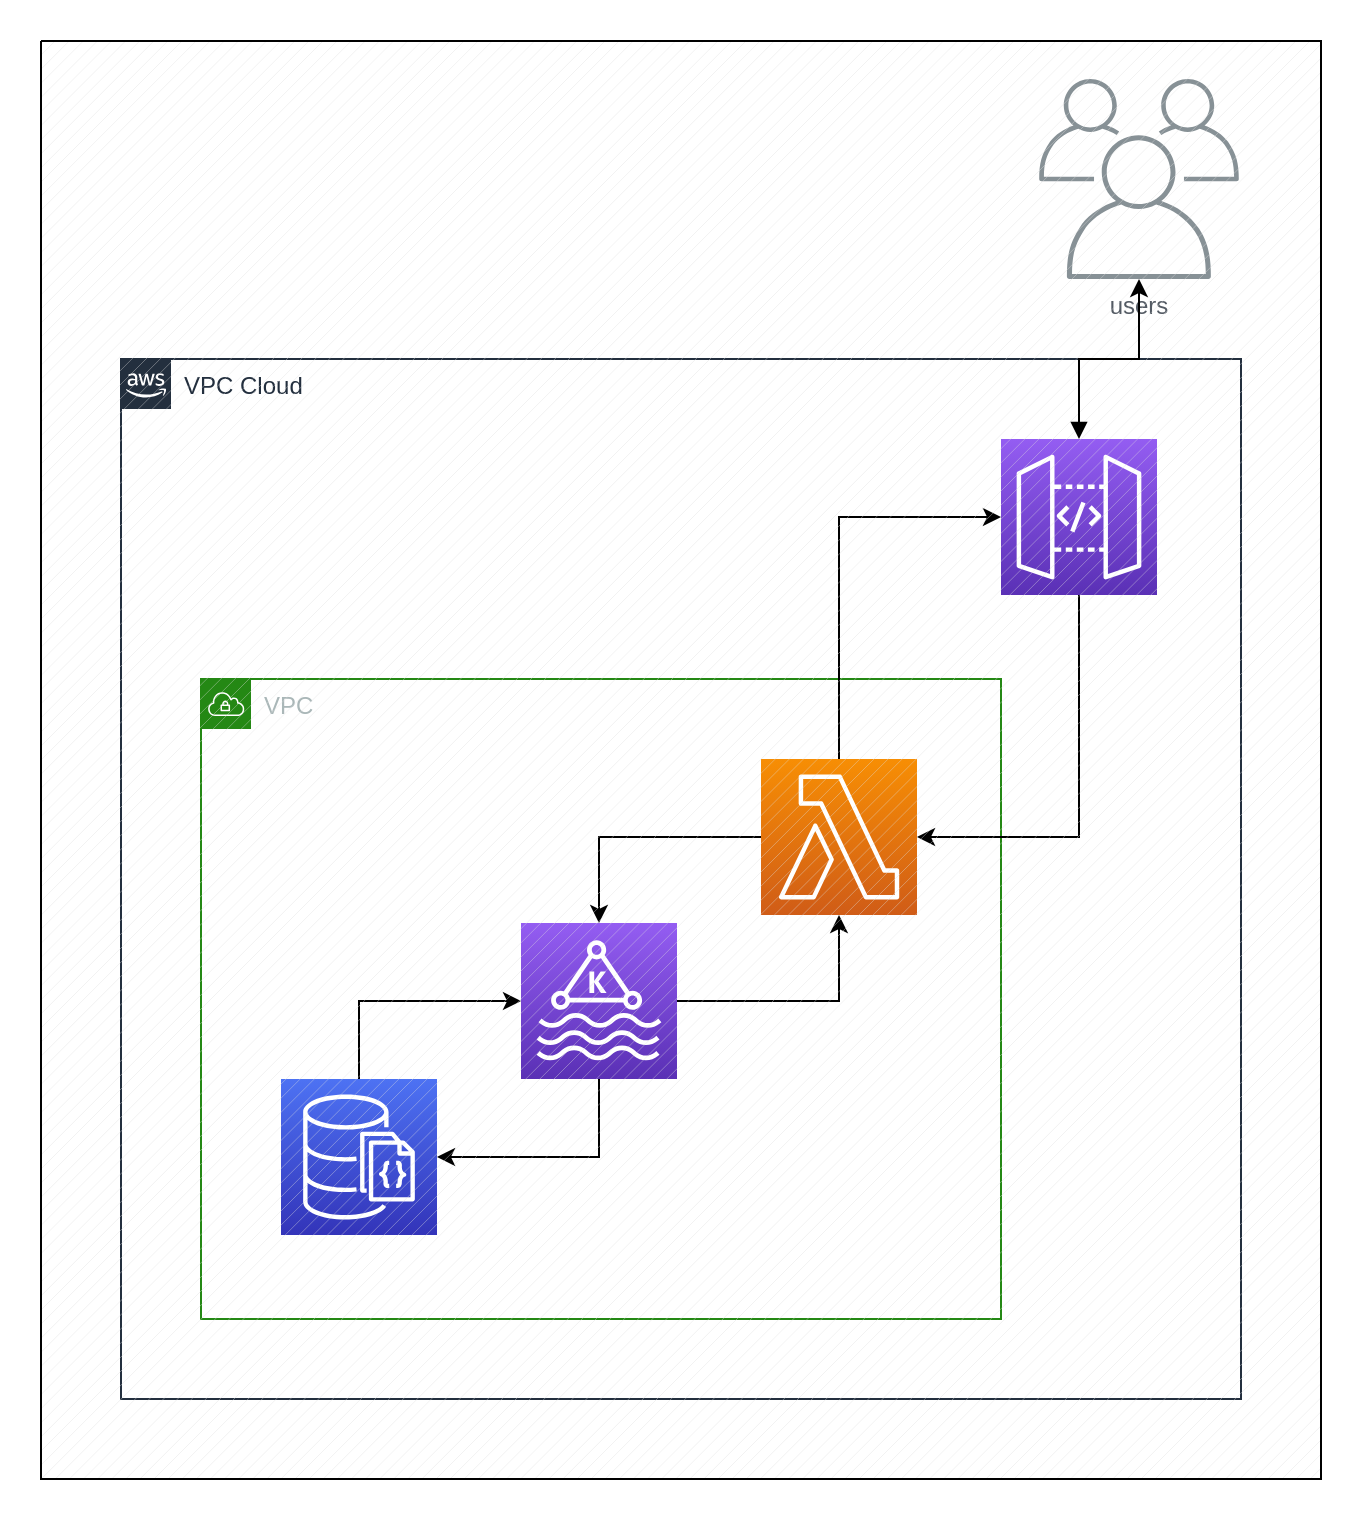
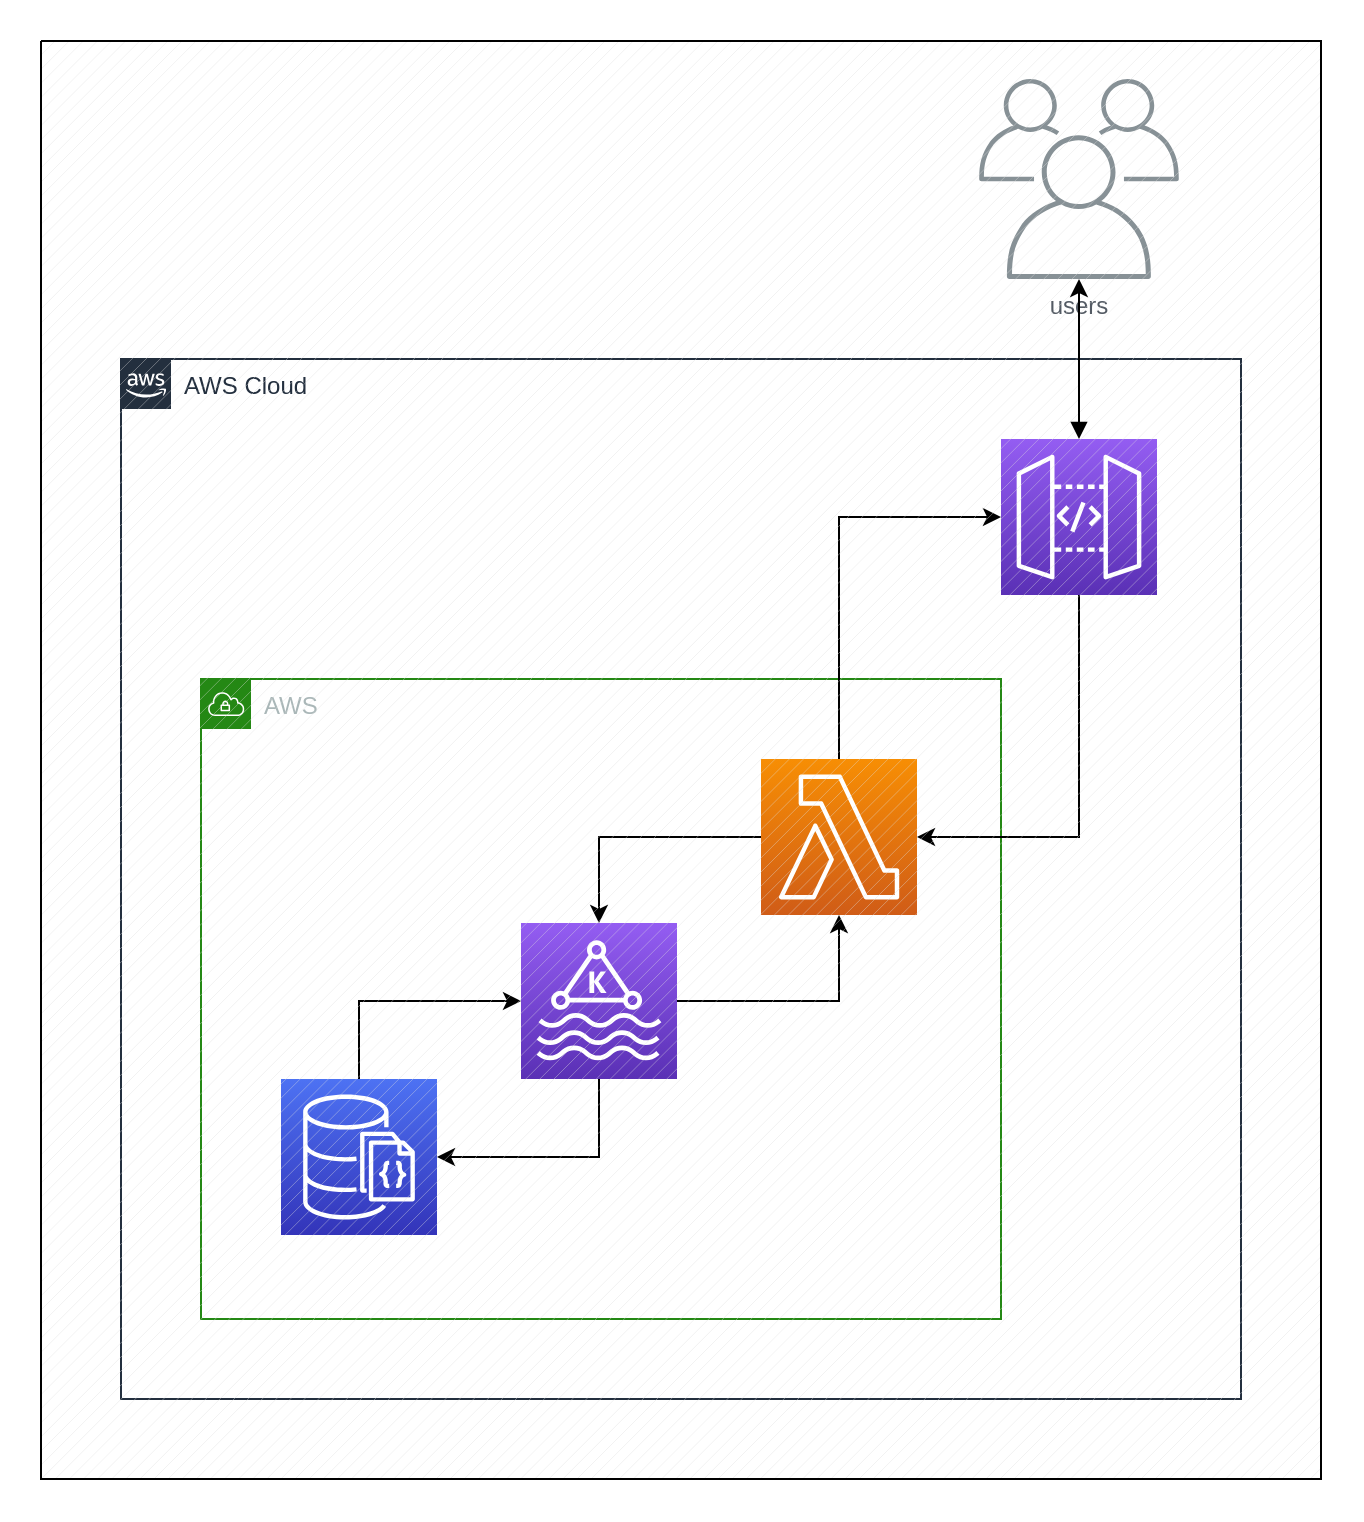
(1139, 179) -> (1079, 179)
(239, 387) -> (239, 387)
(285, 707) -> (285, 707)
